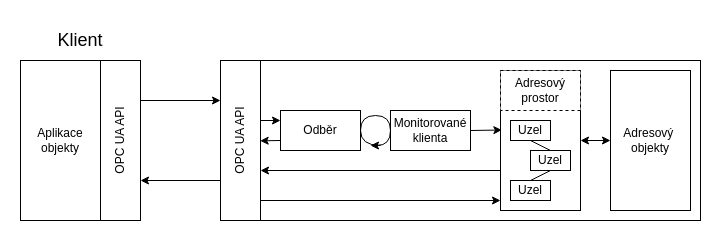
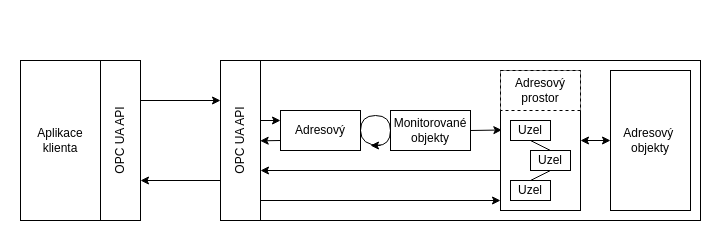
(81, 41) -> none
(321, 131) -> (321, 131)
(431, 131) -> (431, 131)
(61, 141) -> (61, 141)
